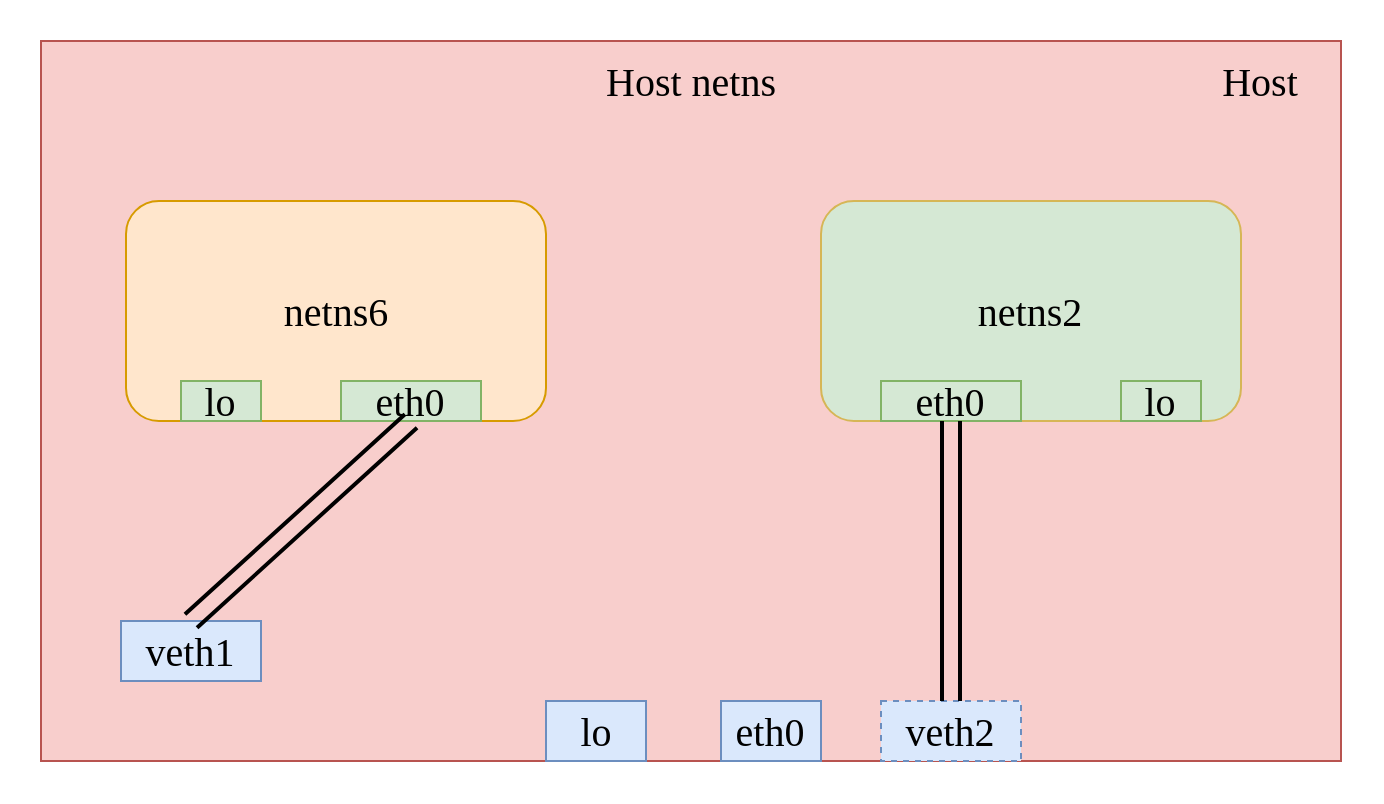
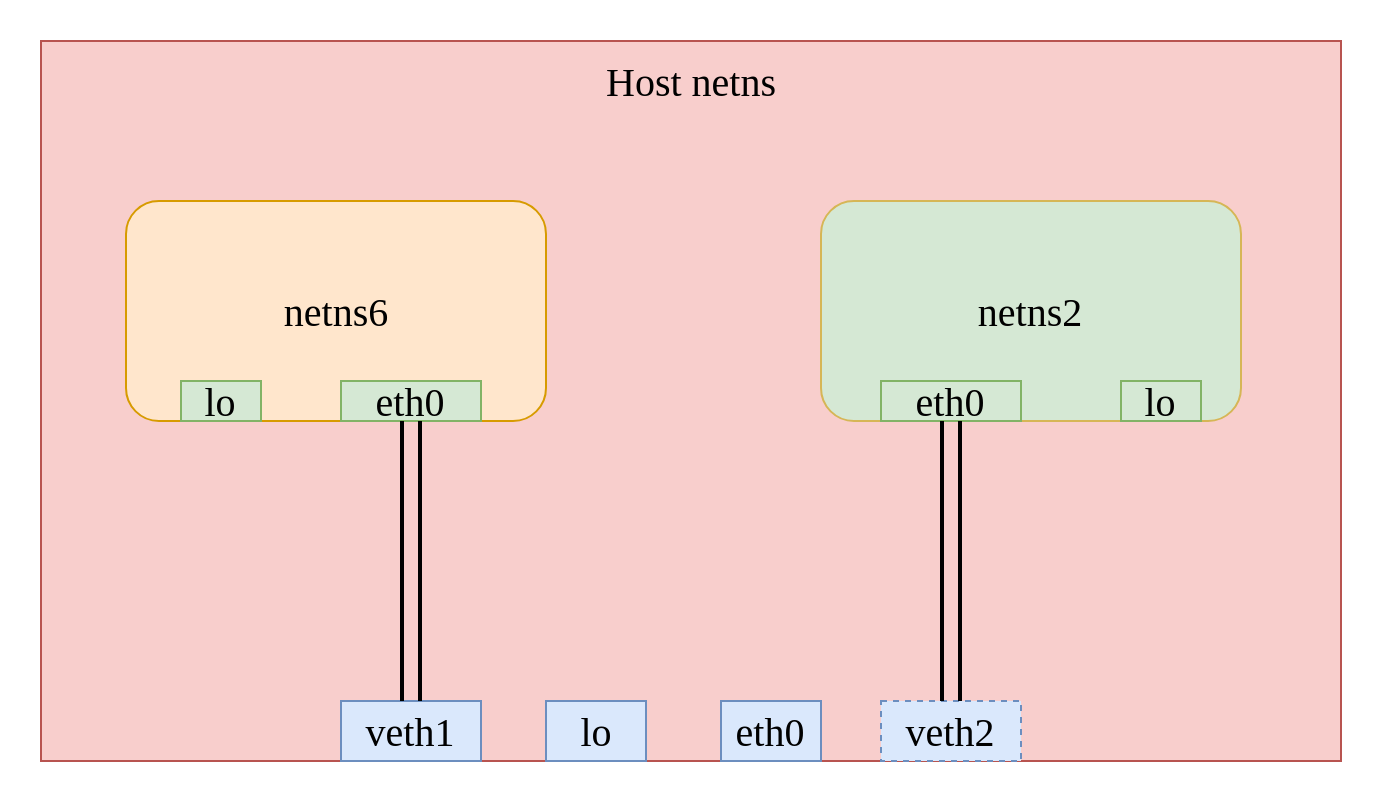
(1261, 81) -> none
(191, 651) -> (411, 731)
